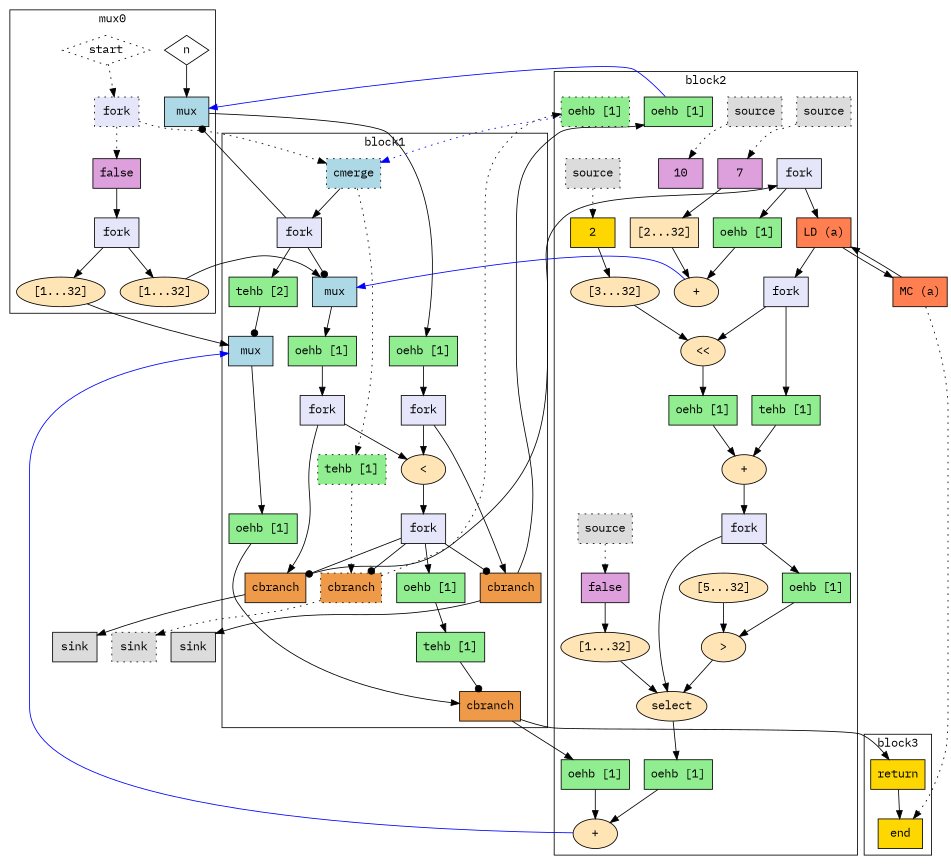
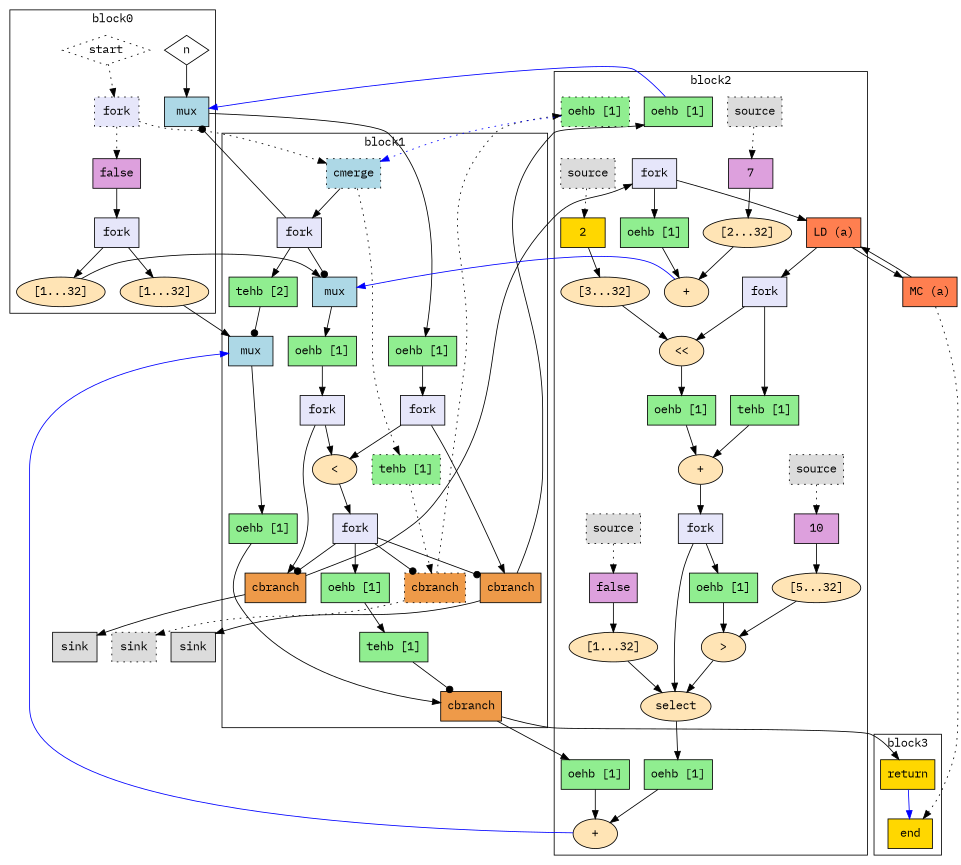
(113, 19) -> (113, 19)
(664, 233) -> (747, 233)
none -> (816, 554)
(899, 800) -> (909, 800)
